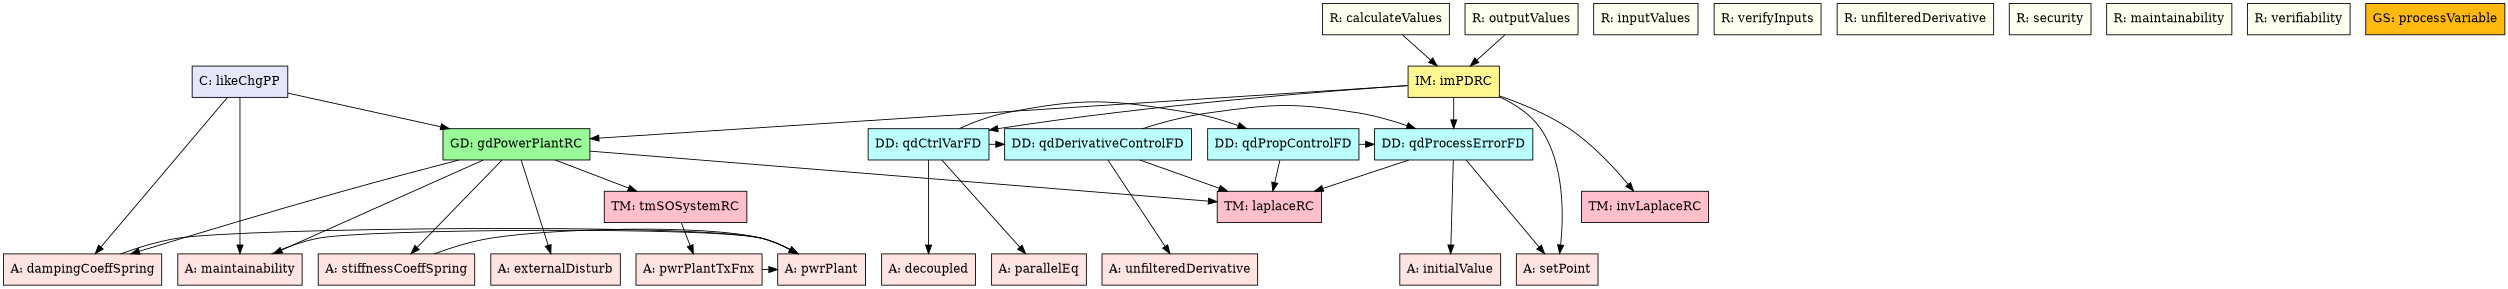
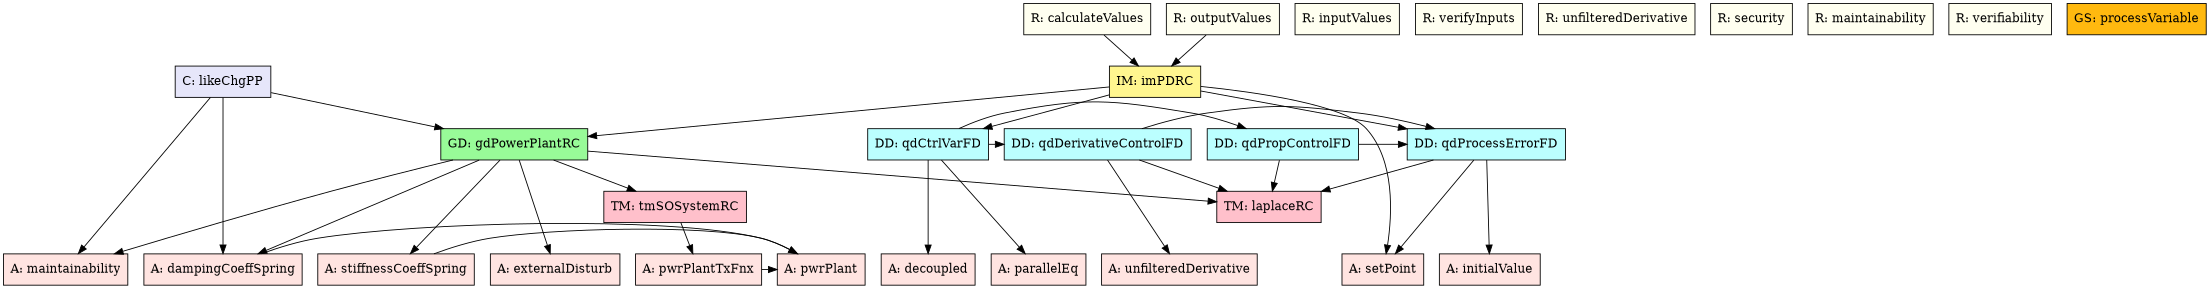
(1645, 207) -> none
(531, 230) -> none
